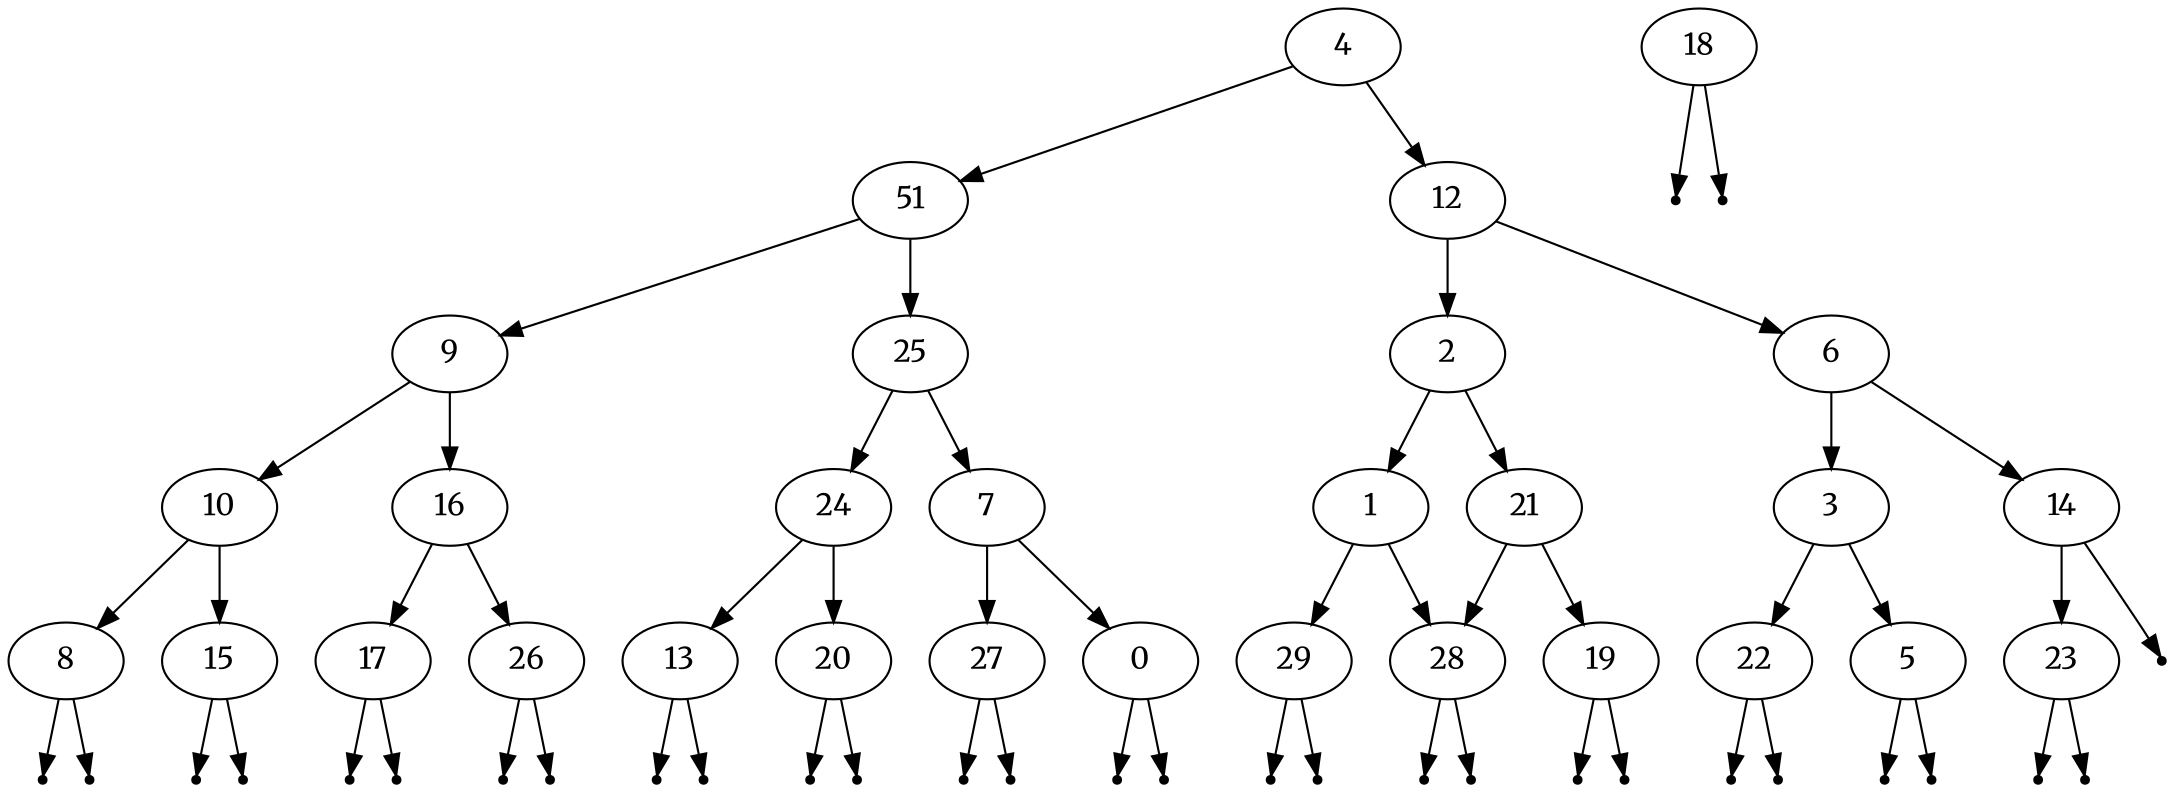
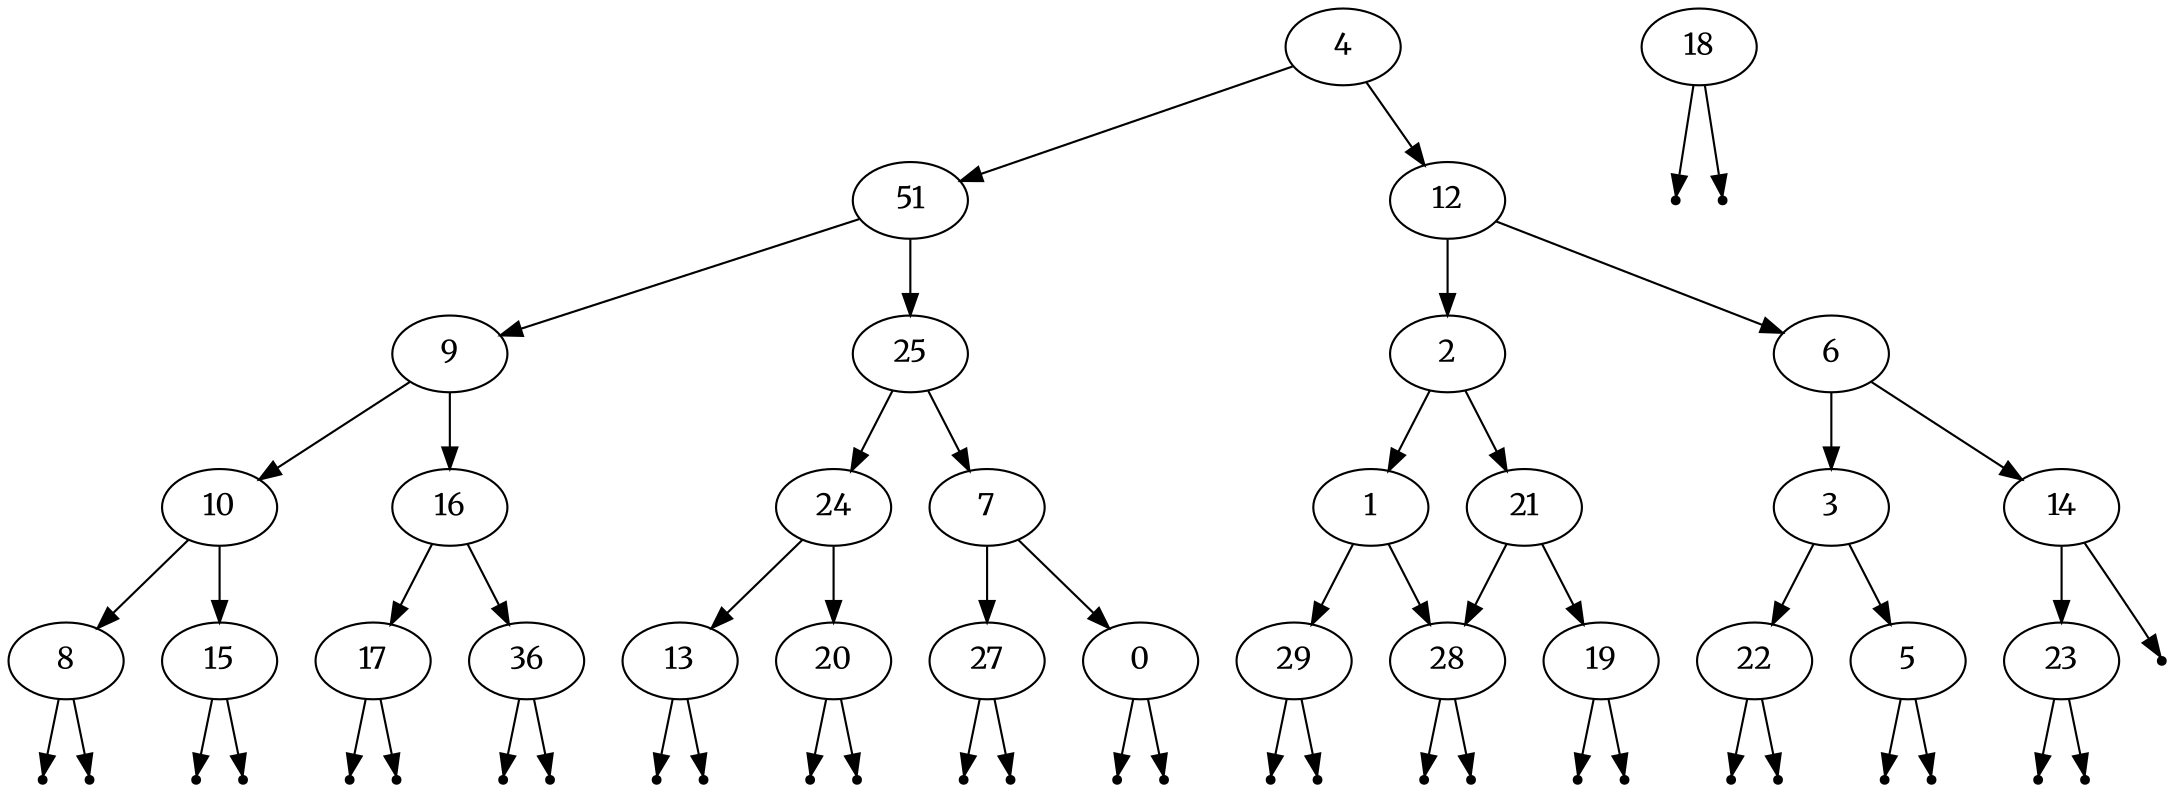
(527, 661) -> (527, 661)
